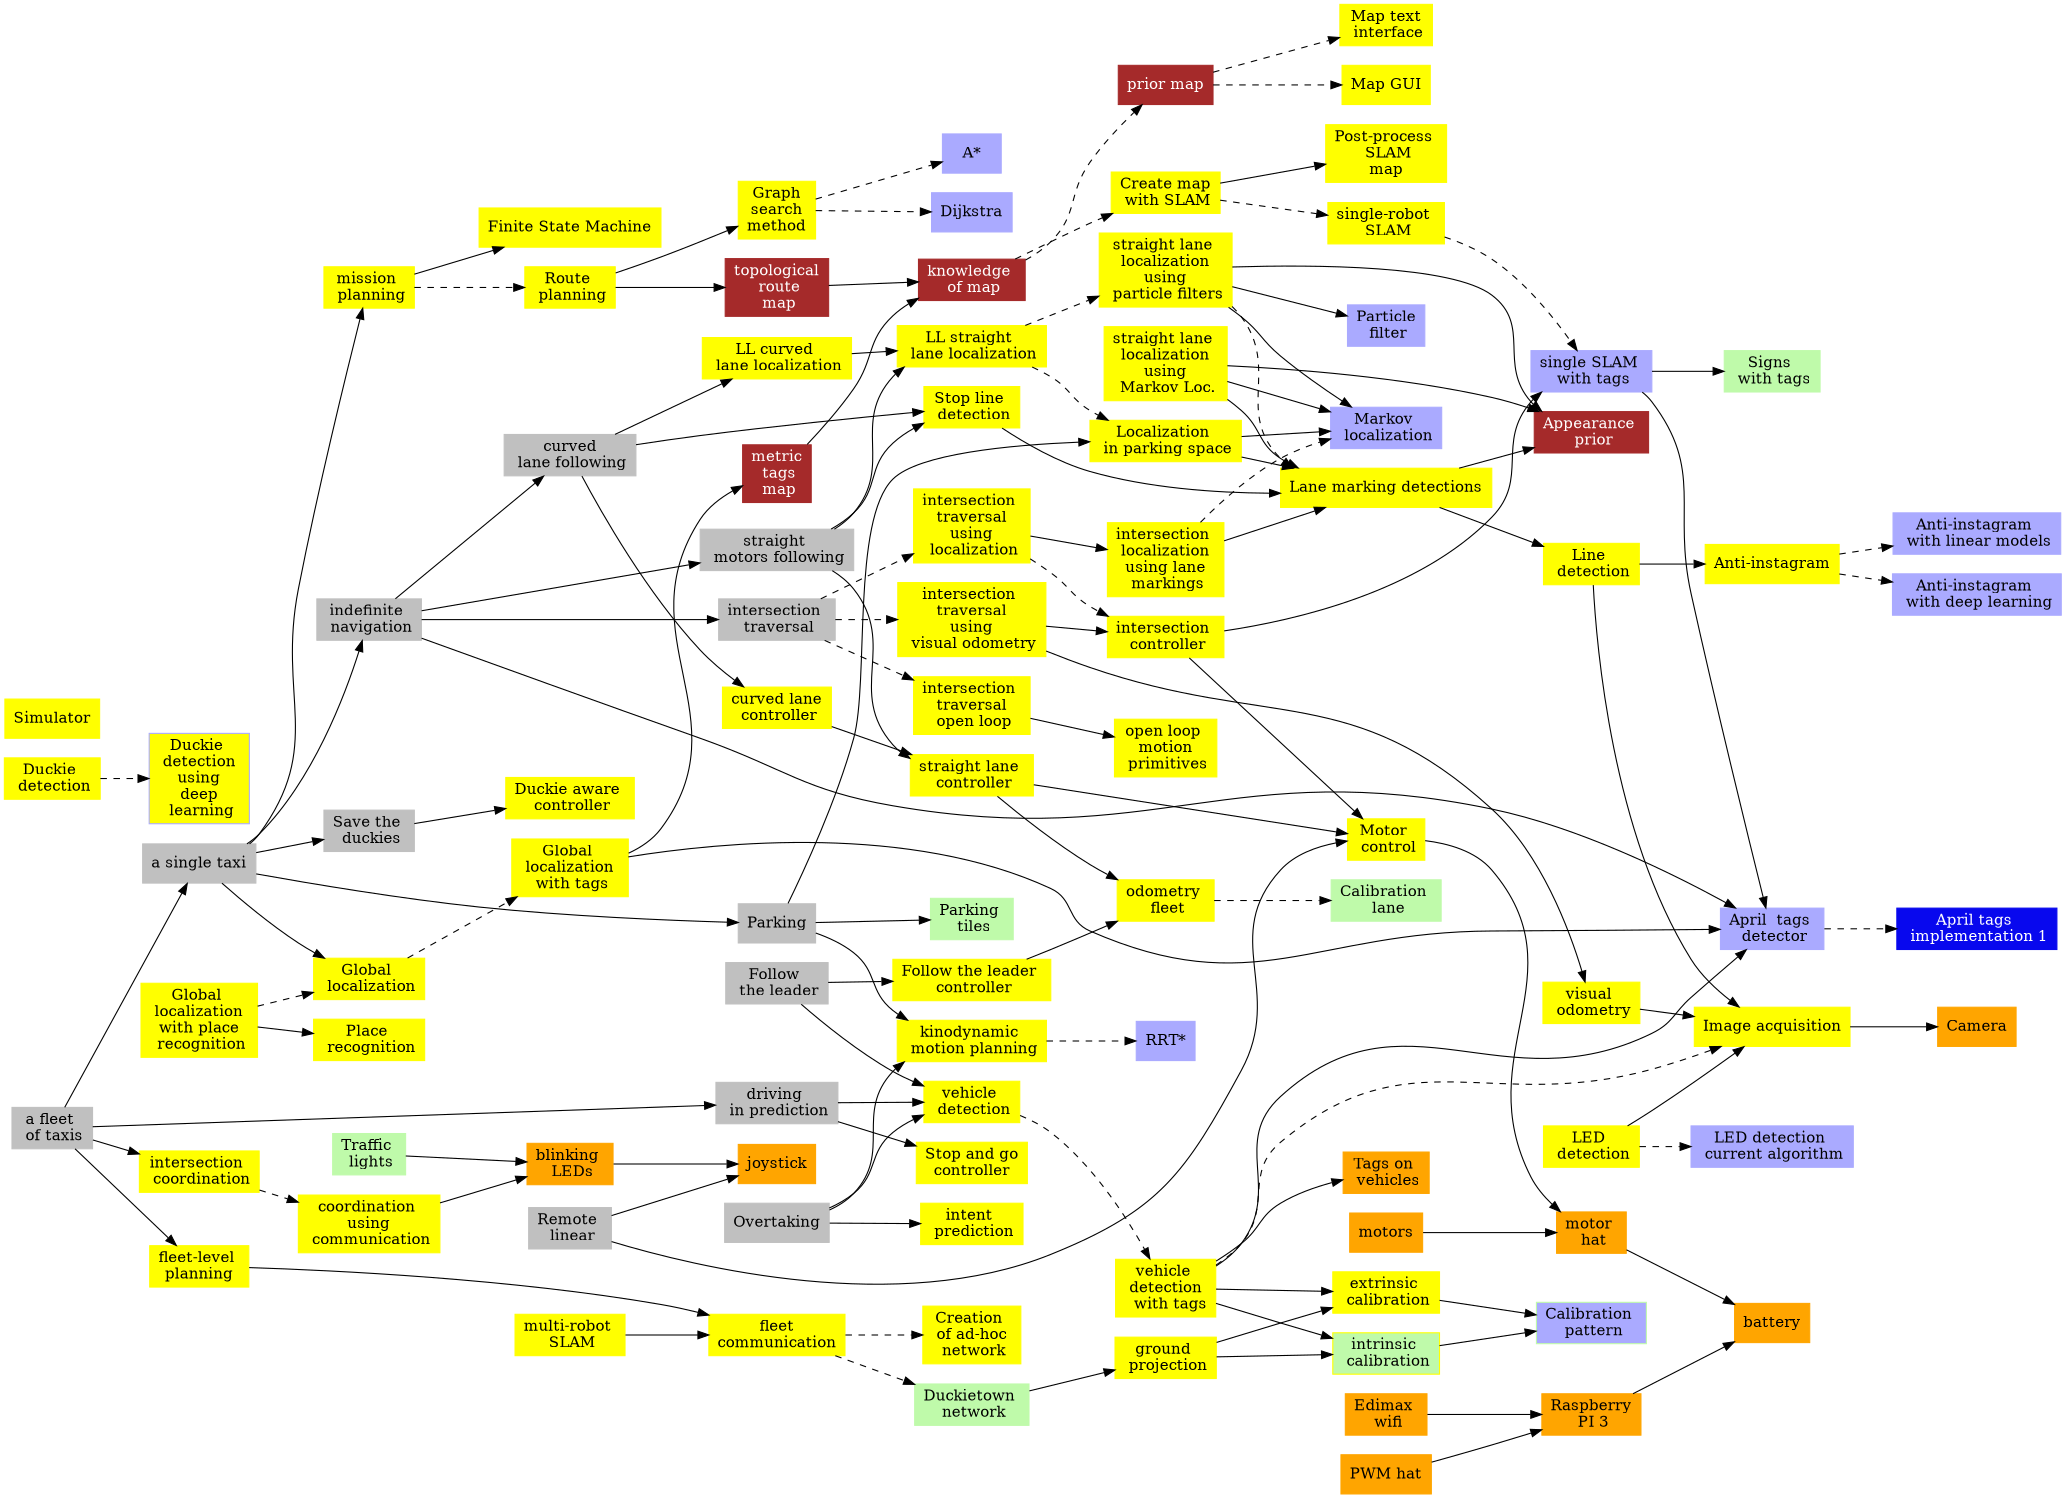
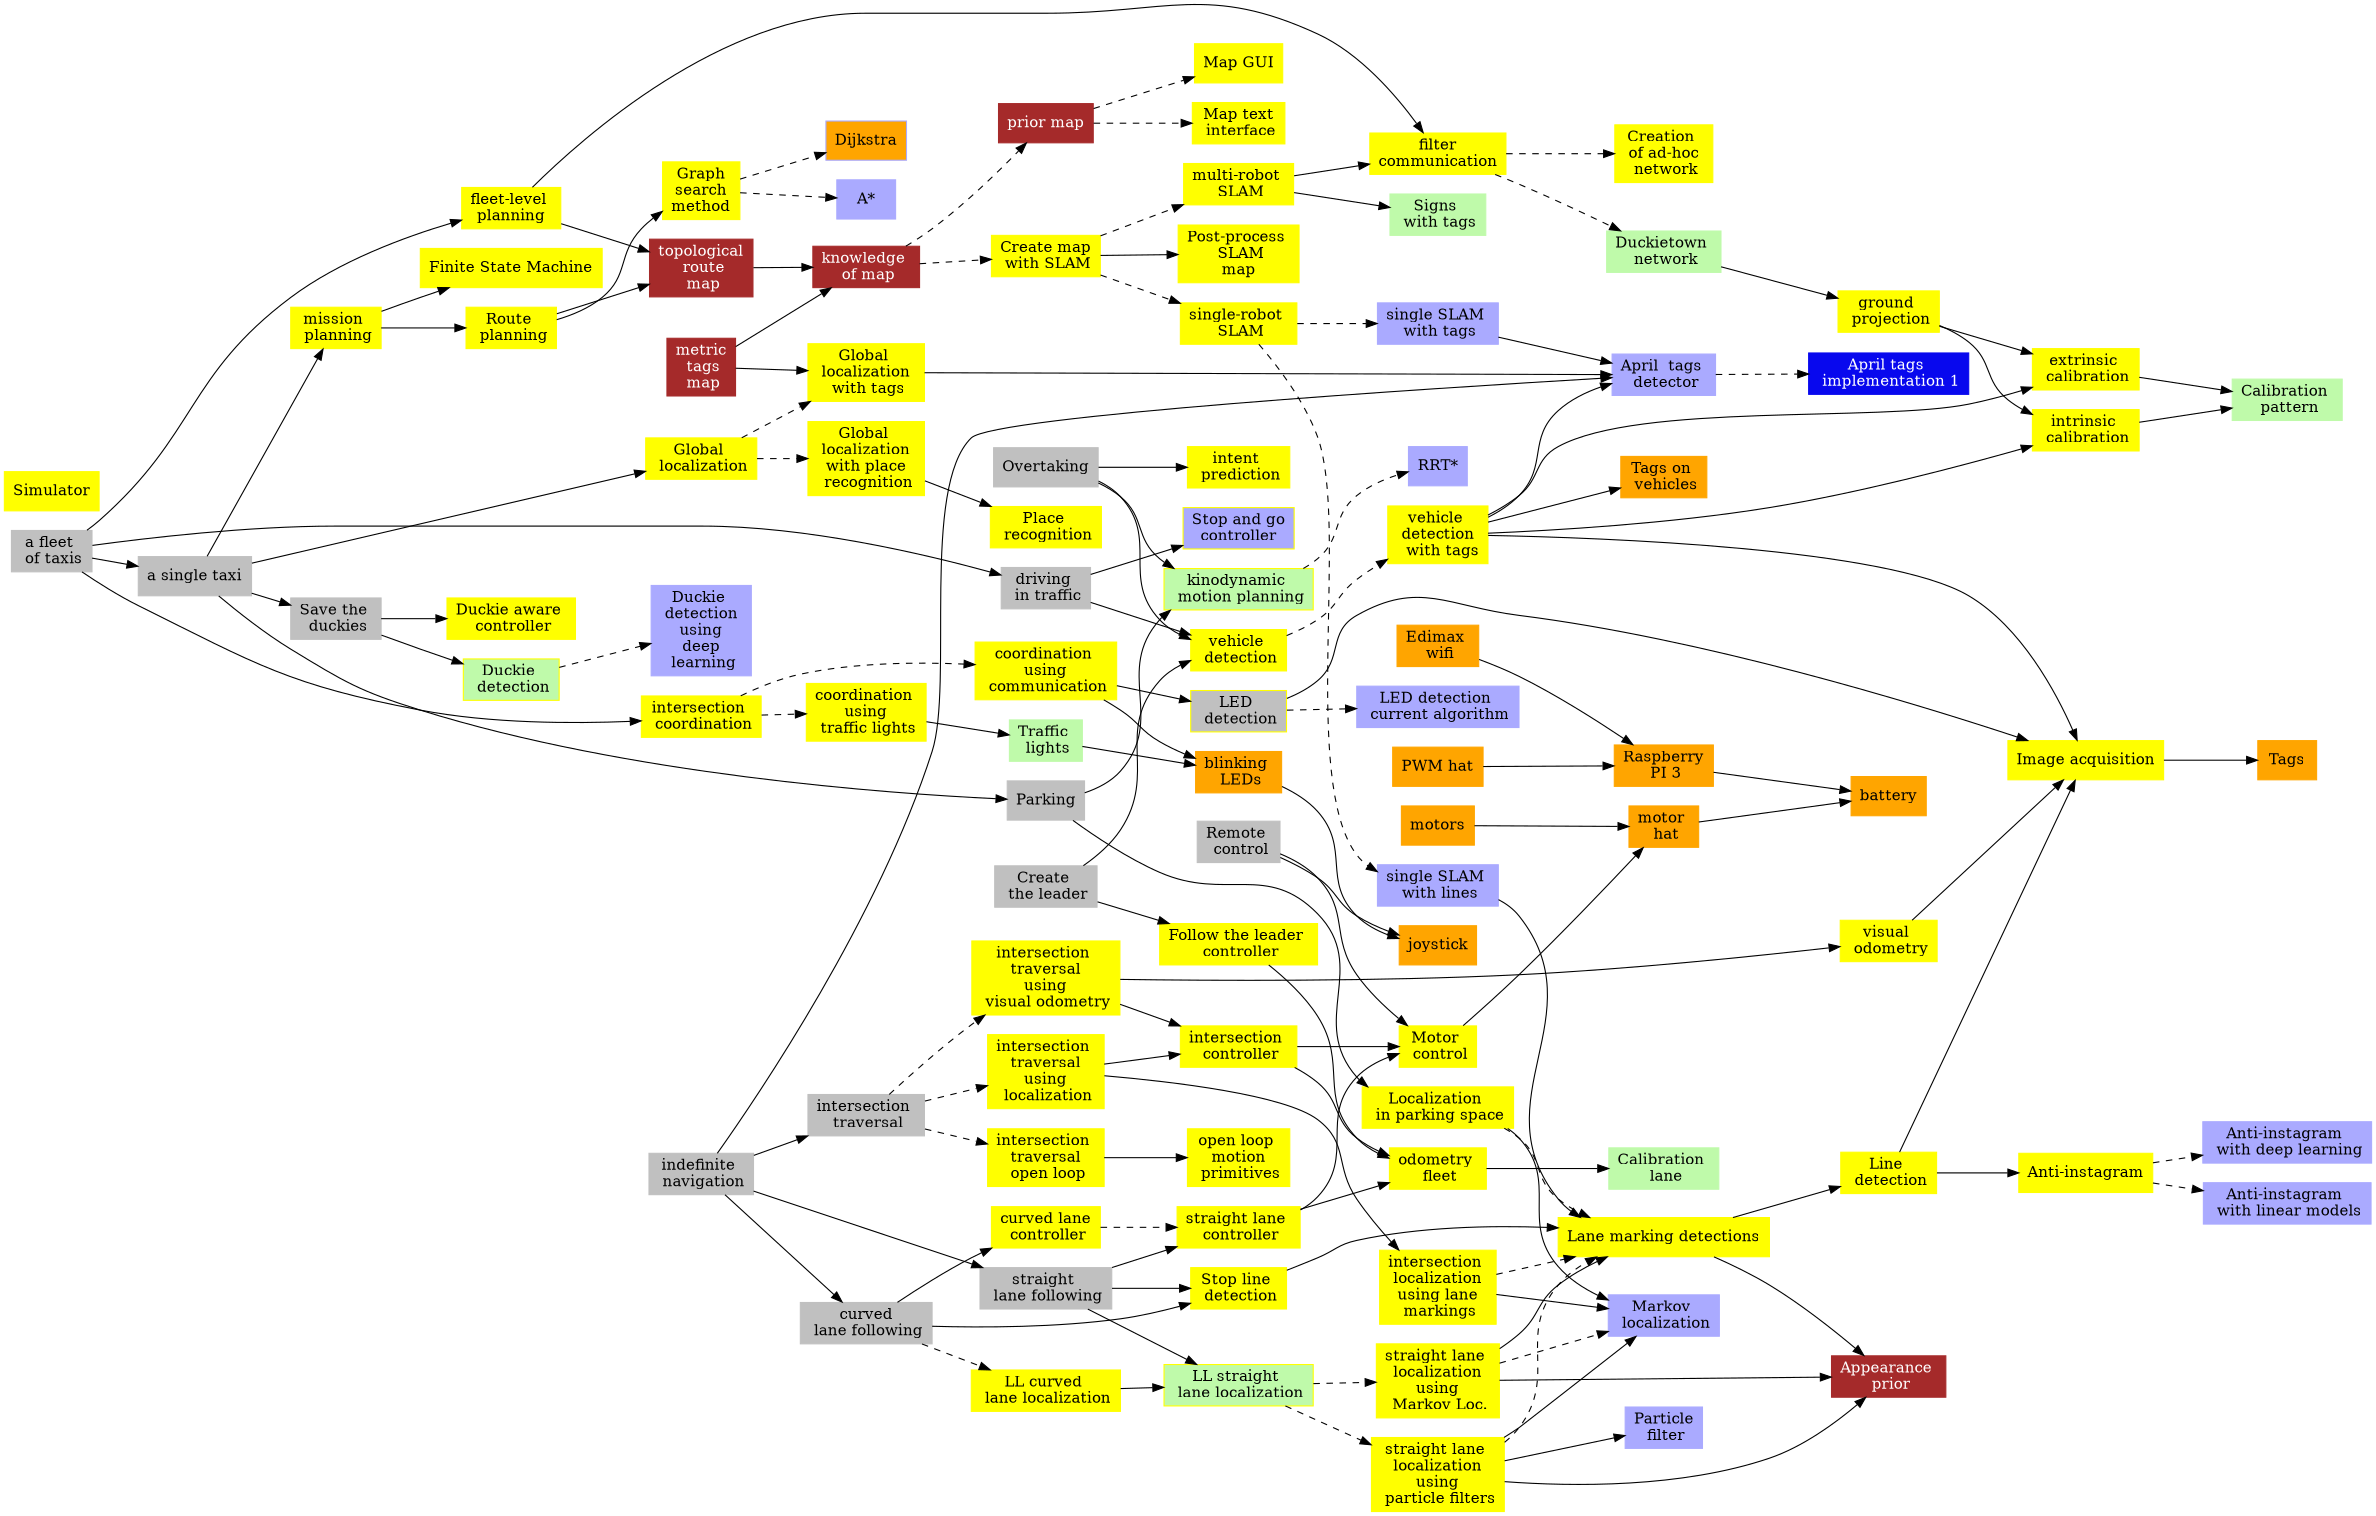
(972, 212) -> (866, 141)
none -> (1137, 222)
none -> (600, 236)
(464, 287) -> (418, 328)
(972, 346) -> (1239, 1385)
(1682, 371) -> (1337, 199)
(1067, 389) -> (1339, 1383)
(1274, 395) -> (1549, 1349)
(668, 409) -> (951, 1355)
(1262, 461) -> (1540, 1172)
(1255, 475) -> (1557, 1302)
(1269, 526) -> (1530, 1267)
(777, 550) -> (1046, 1288)
(1425, 567) -> (1328, 1094)
(1065, 585) -> (1137, 1060)
none -> (417, 648)
(683, 674) -> (766, 369)
none -> (1159, 695)
none -> (866, 712)
(866, 739) -> (1133, 1227)
(316, 755) -> none
(52, 779) -> (511, 680)
(199, 779) -> (701, 631)
none -> (1438, 885)
(1270, 901) -> (1550, 1169)
(972, 919) -> none
(777, 983) -> (1046, 887)
(280, 1001) -> (777, 459)
(1977, 1027) -> (2287, 760)
(972, 1041) -> (1239, 589)
(1418, 1083) -> (1817, 557)
(777, 1103) -> (1046, 588)
(1591, 1147) -> (1239, 711)
(972, 1163) -> (1239, 528)
(570, 1228) -> (1239, 842)
(1591, 1323) -> (2287, 400)
(777, 1335) -> (1438, 154)
(1386, 1353) -> (2086, 430)
